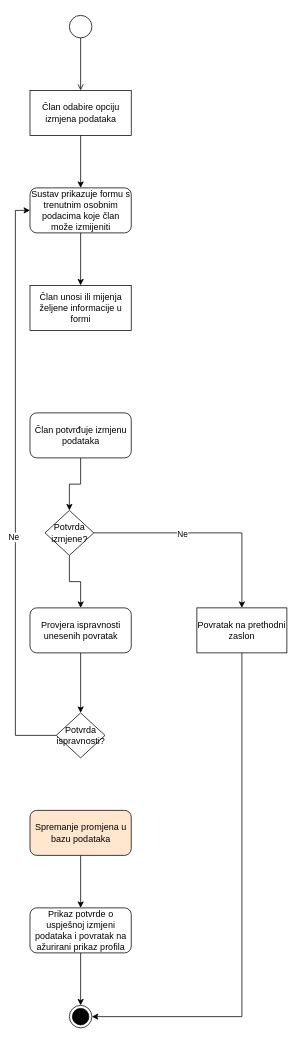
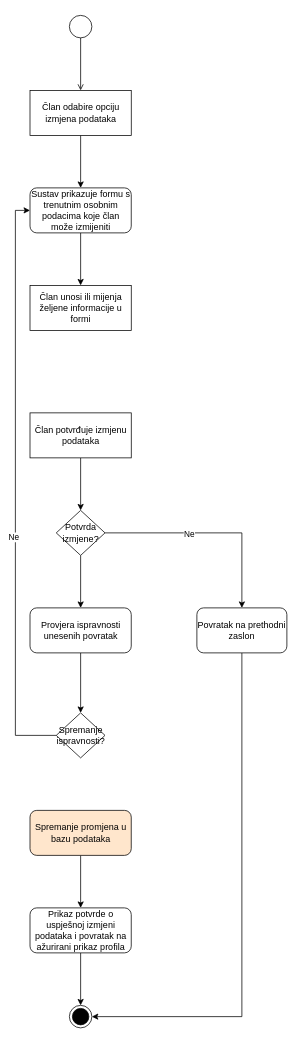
(81, 435) -> (81, 435)
(69, 533) -> (81, 533)
(242, 630) -> (242, 630)
(81, 735) -> (81, 735)
